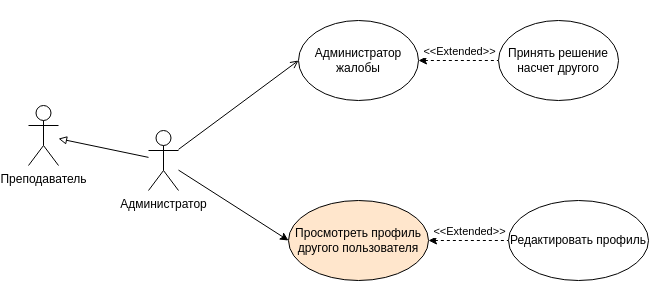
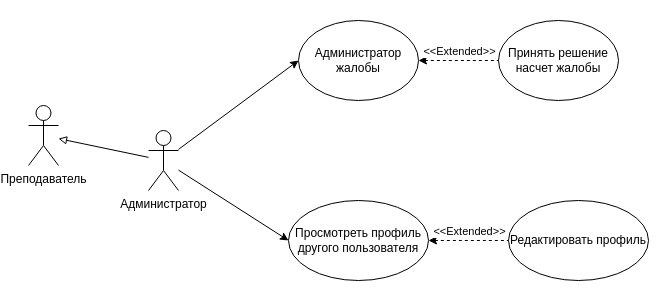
(559, 61) -> (559, 61)
(293, 64) -> (292, 65)
(359, 241) -> (359, 241)
